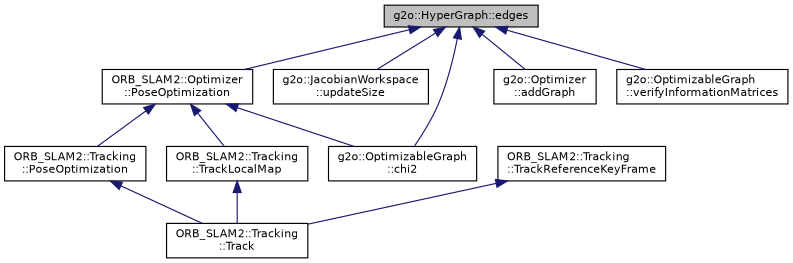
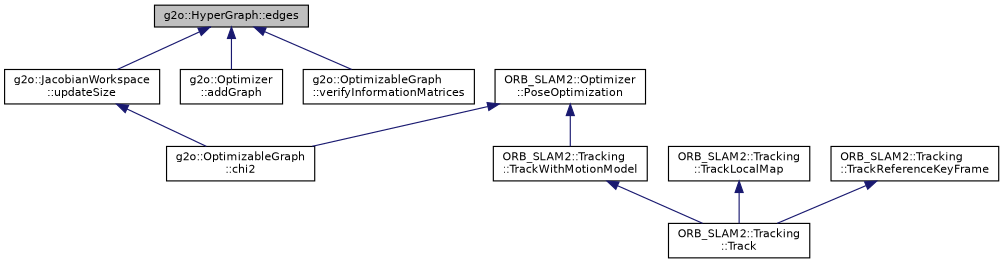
(327, 50) -> none
(442, 95) -> (167, 128)
(211, 130) -> none
(75, 164) -> (570, 164)
